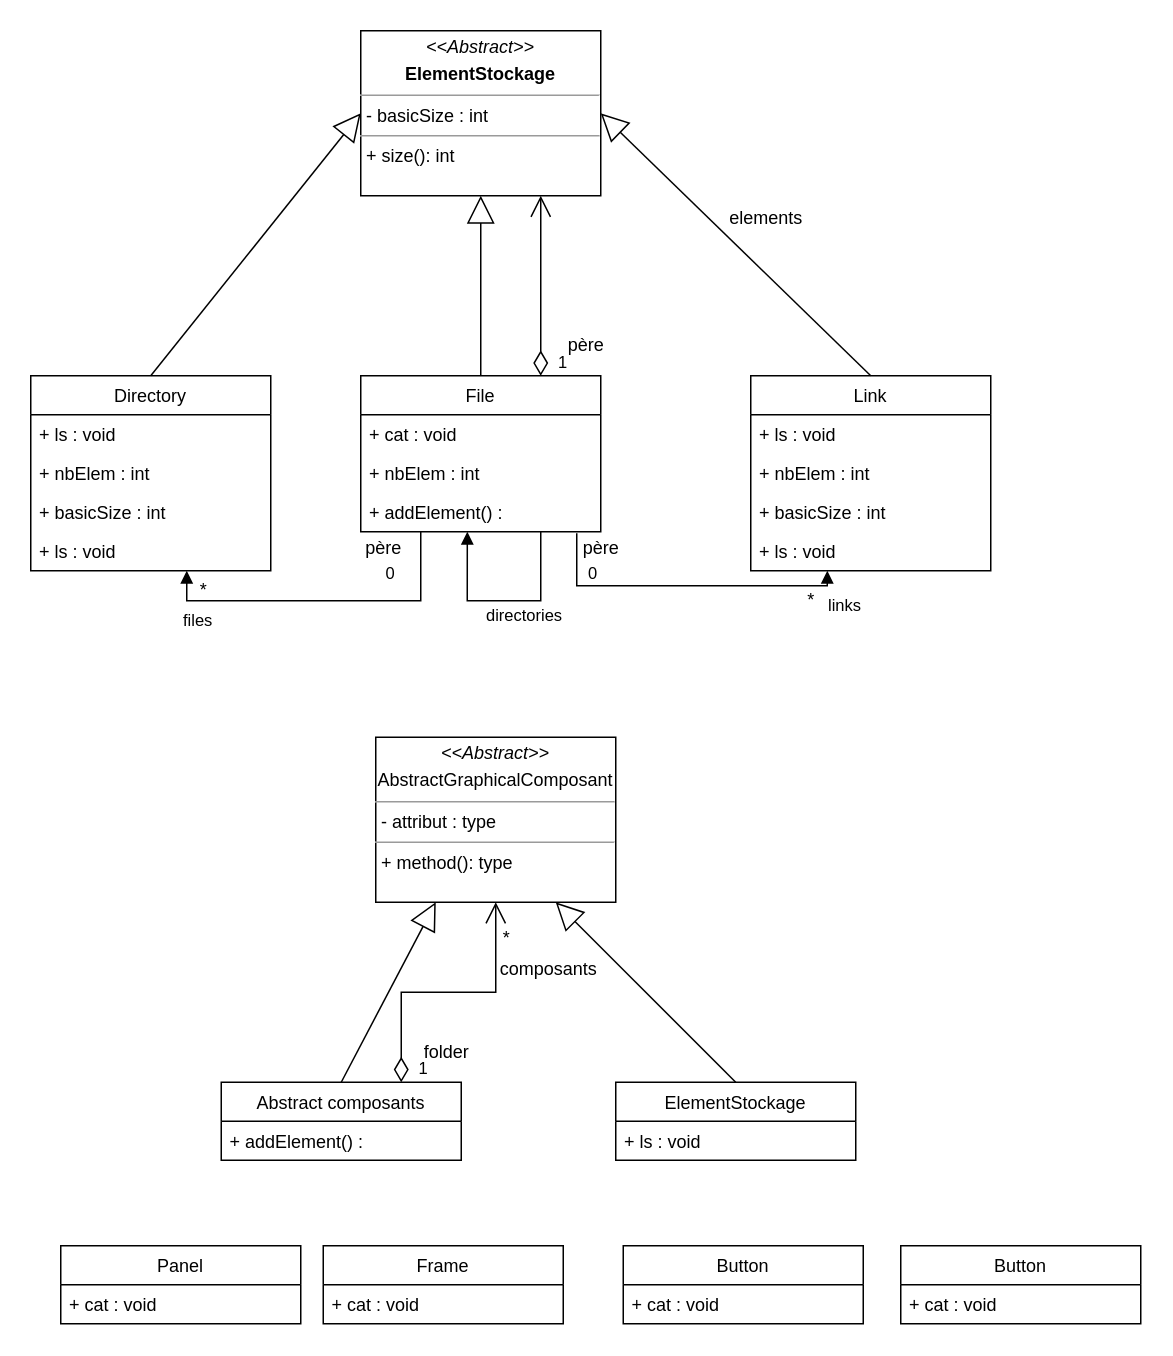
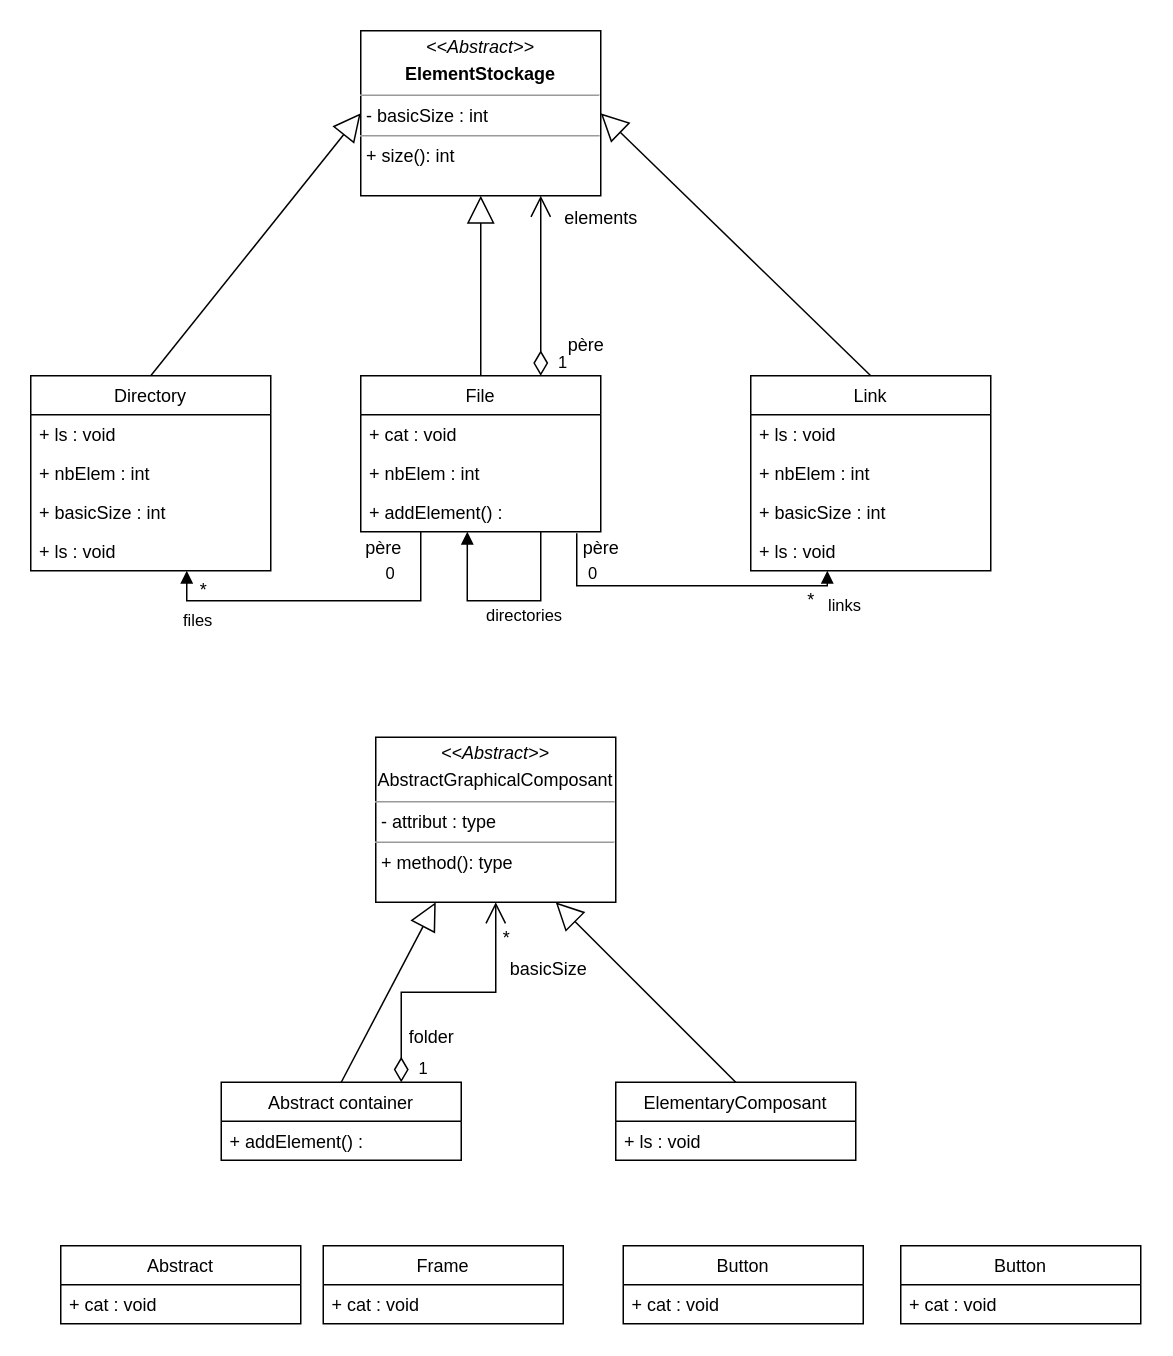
(766, 218) -> (601, 218)
(549, 970) -> (549, 970)
(446, 1052) -> (431, 1037)
(341, 1103) -> (341, 1103)
(735, 1103) -> (735, 1103)
(180, 1266) -> (180, 1266)
